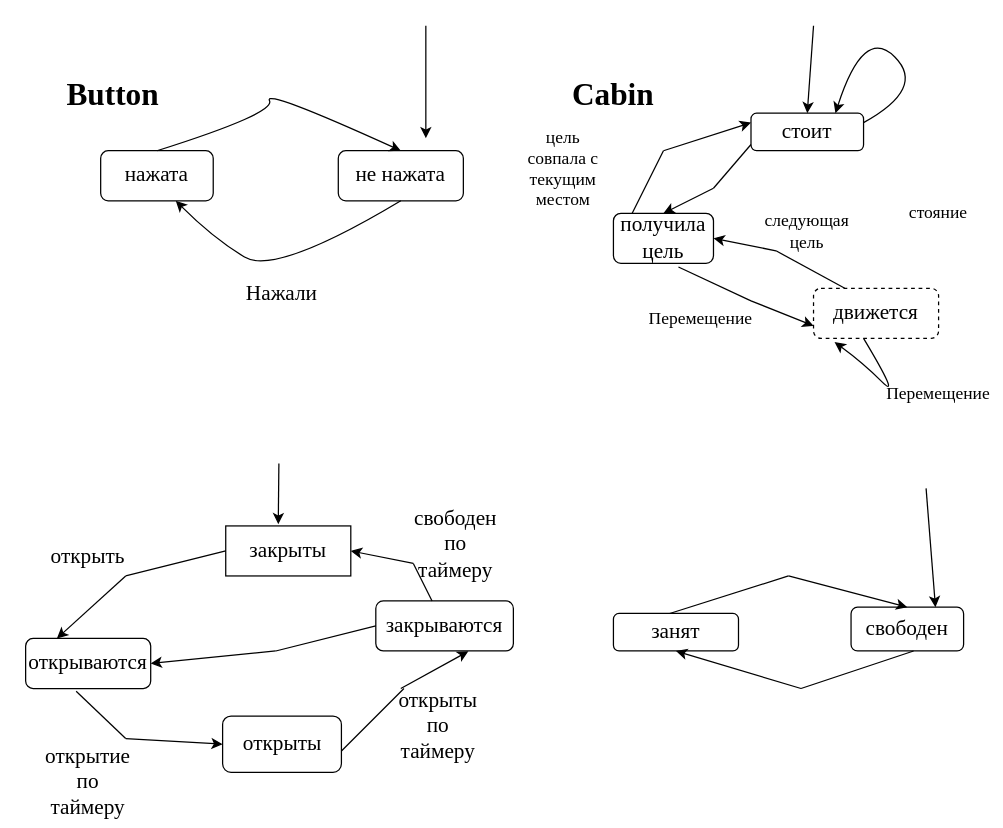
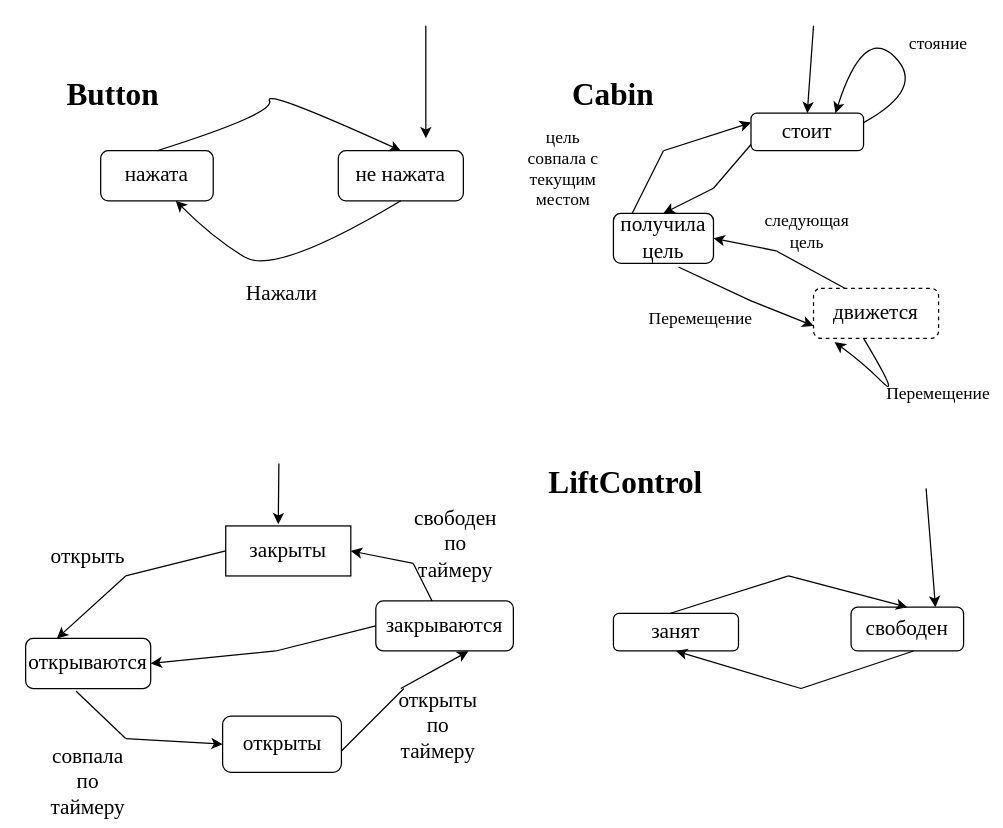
(938, 213) -> (938, 44)
none -> (626, 482)
(88, 782) -> (88, 782)
